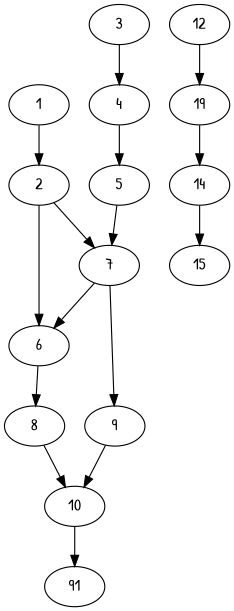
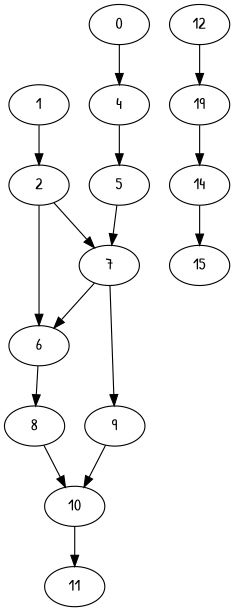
(119, 25) -> (119, 25)
(75, 587) -> (75, 587)
